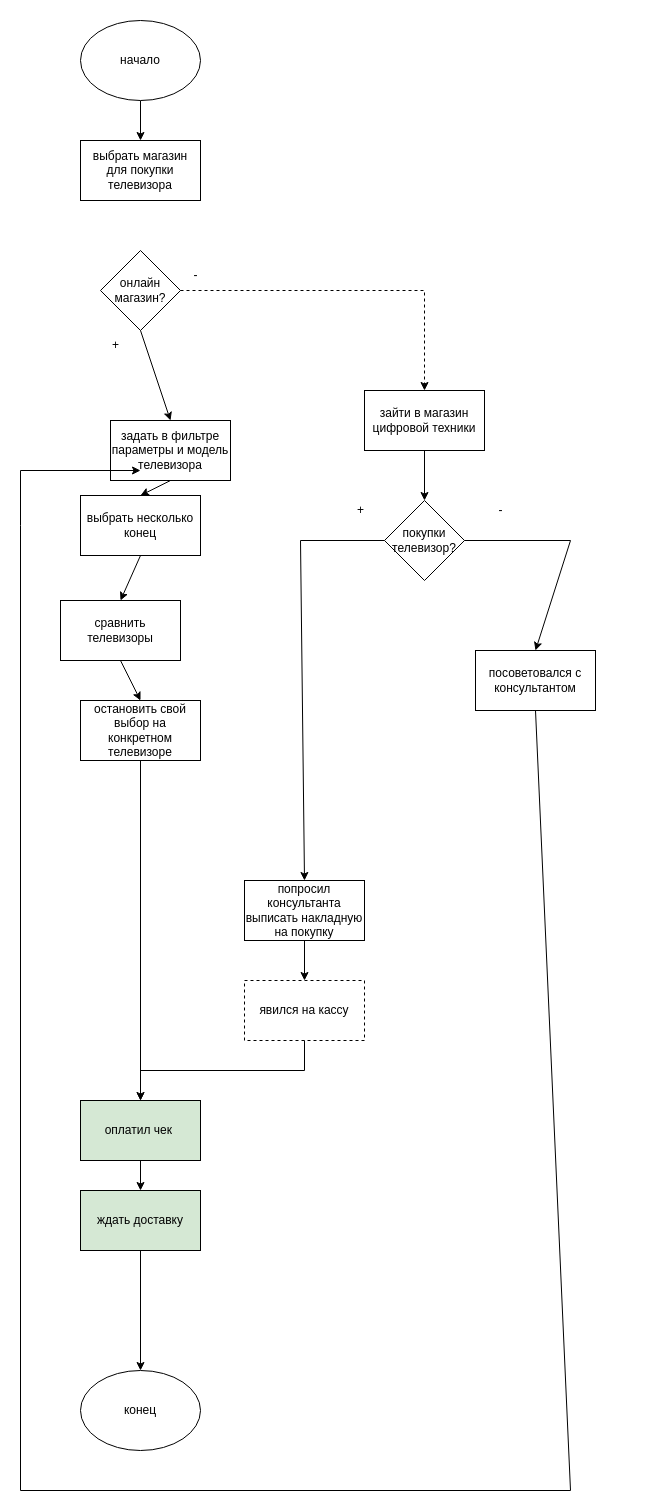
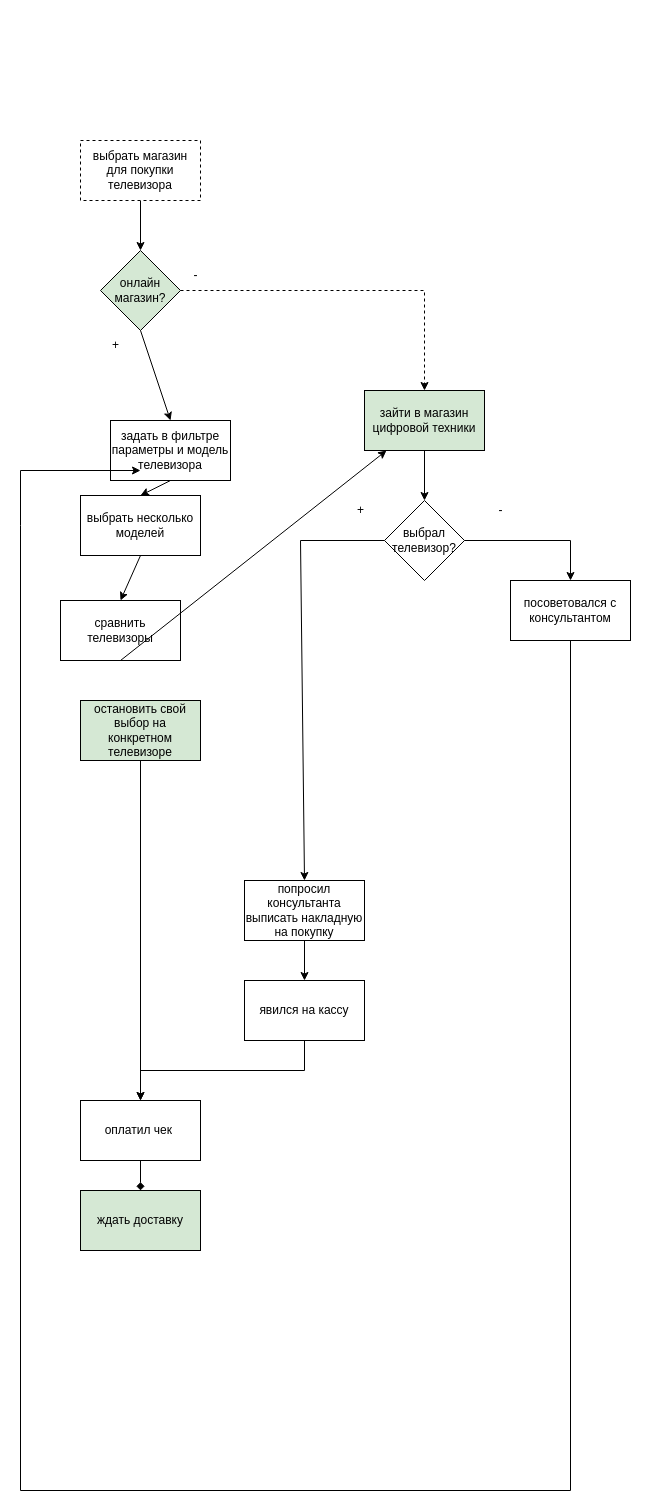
(141, 61) -> none
(141, 117) -> none
(141, 171) -> (141, 171)
none -> (141, 222)
(141, 291) -> (141, 291)
(425, 421) -> (425, 421)
(141, 526) -> (141, 526)
(425, 541) -> (425, 541)
(129, 678) -> (251, 557)
(536, 681) -> (571, 611)
(141, 731) -> (141, 731)
(305, 1011) -> (305, 1011)
(305, 1042) -> (305, 1042)
(141, 1131) -> (141, 1131)
(141, 1182) -> (141, 1182)
(141, 1307) -> none
(141, 1411) -> none
